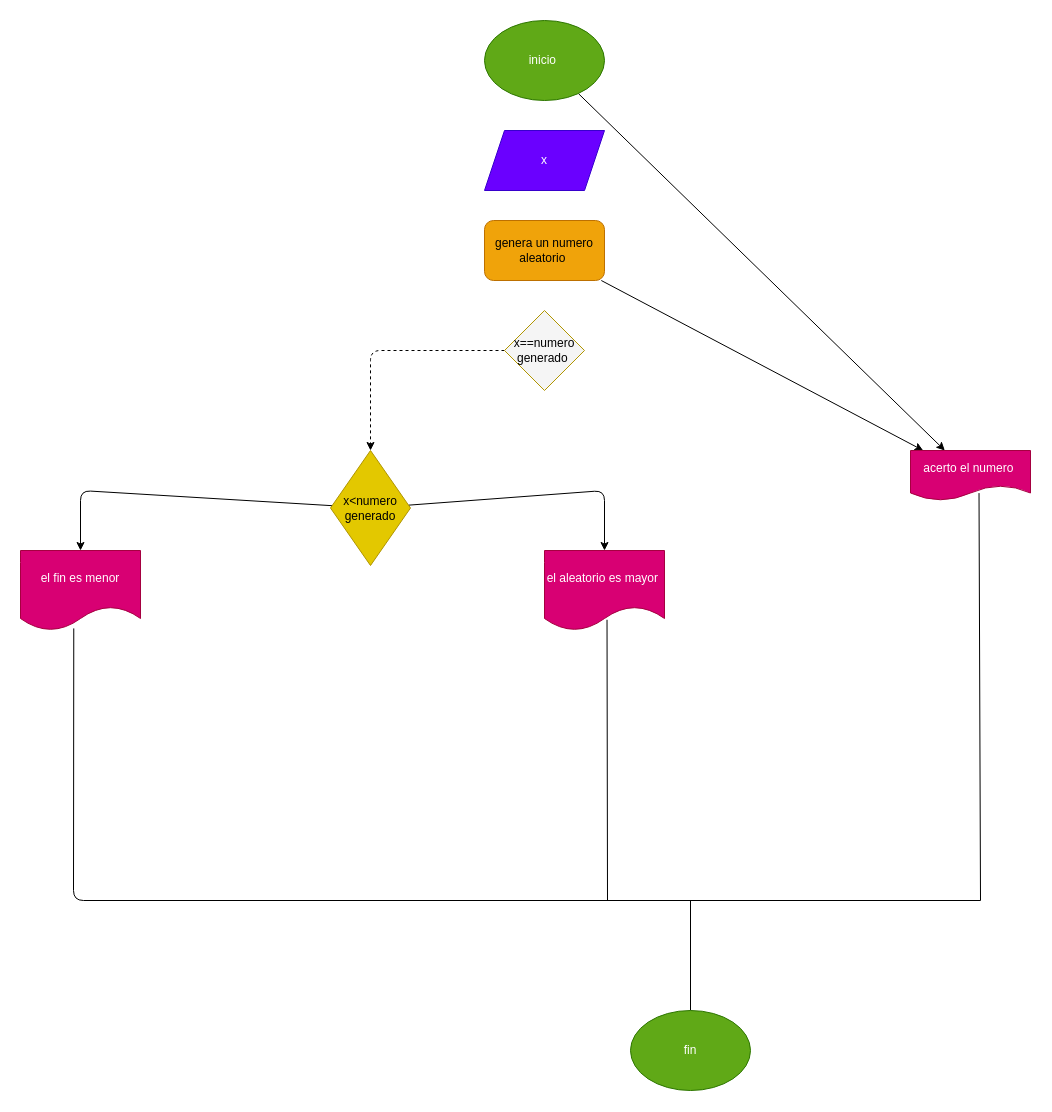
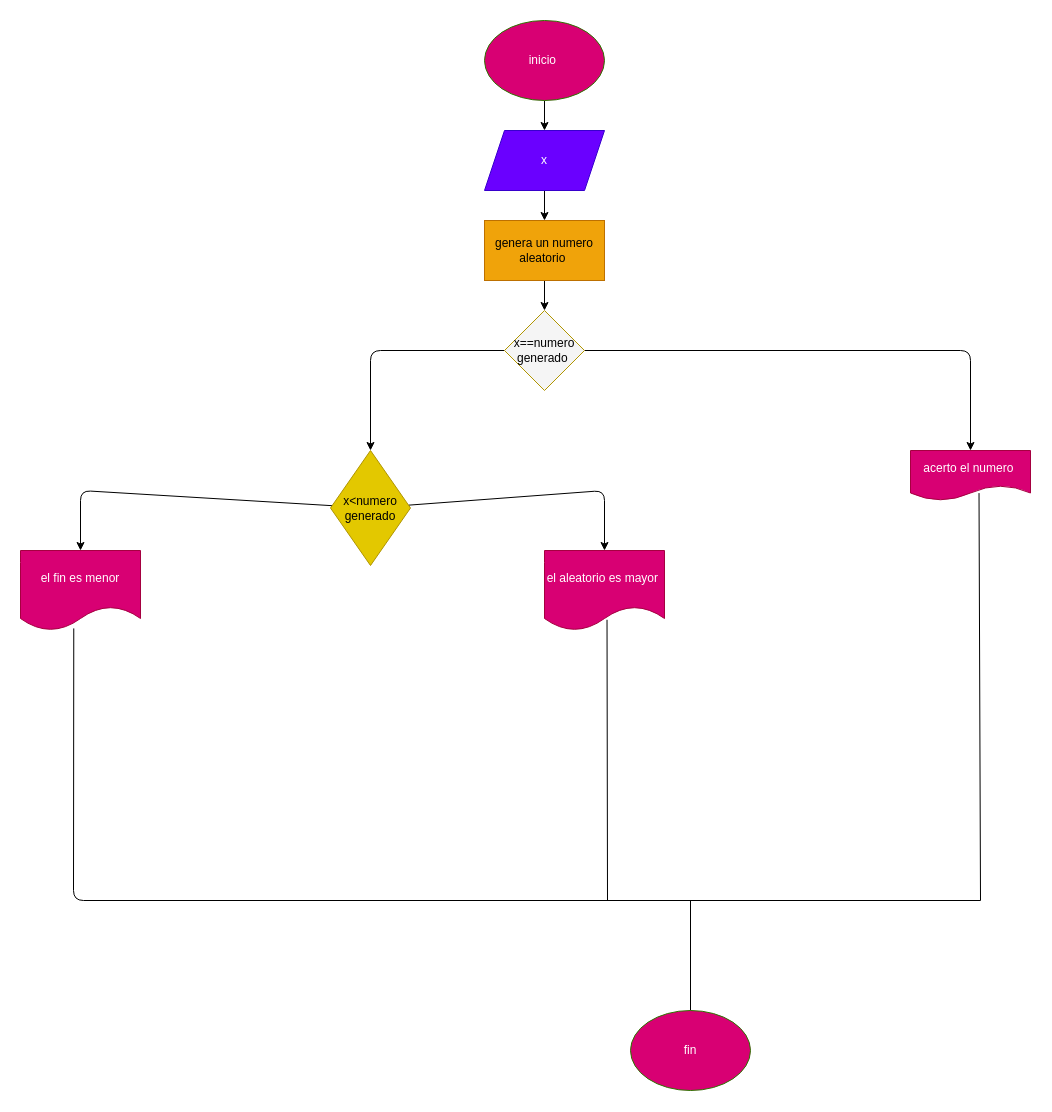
(545, 61) -> (545, 61)
none -> (545, 202)
(545, 251) -> (545, 251)
(759, 269) -> (545, 112)
(396, 351) -> (396, 351)
none -> (819, 351)
(759, 364) -> (545, 292)
(691, 1051) -> (691, 1051)
